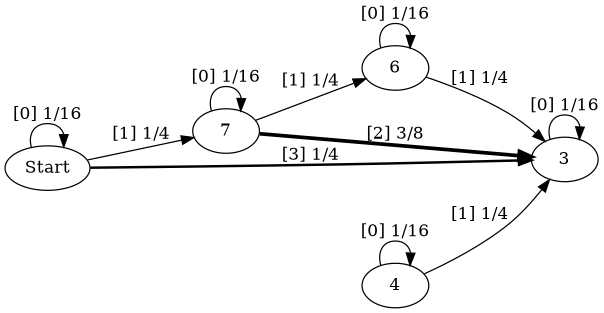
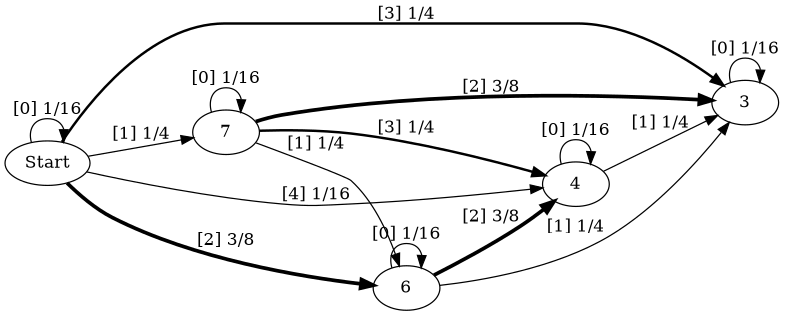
none -> (398, 140)
none -> (308, 205)
none -> (490, 244)
none -> (206, 253)
